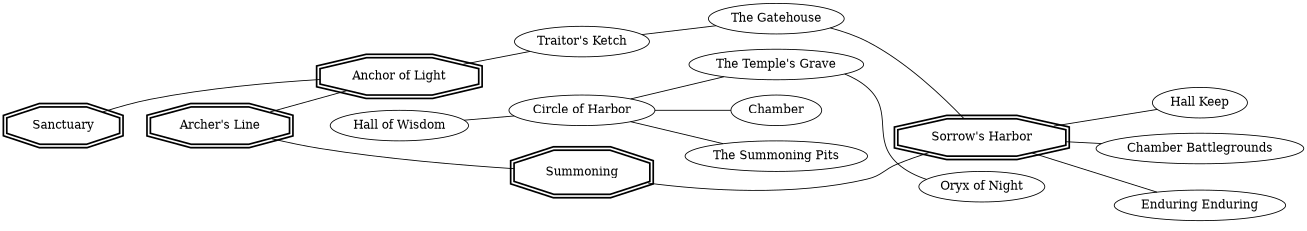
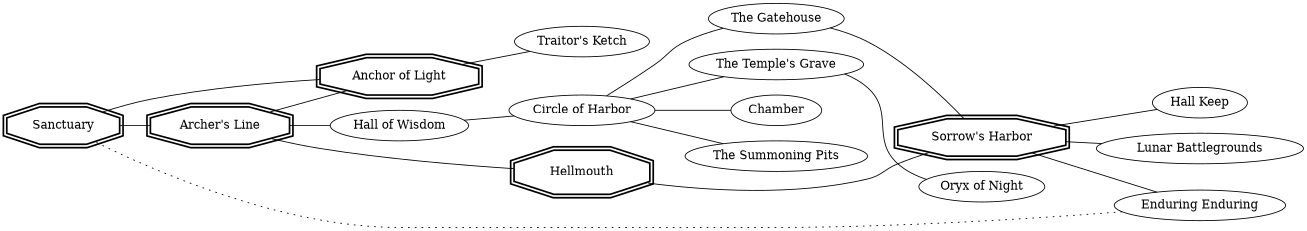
(679, 30) -> (663, 58)
none -> (135, 126)
none -> (310, 126)
(1200, 149) -> (1200, 149)
(582, 172) -> (582, 172)
none -> (602, 227)
